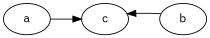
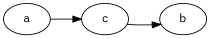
(148, 13) -> (140, 25)
